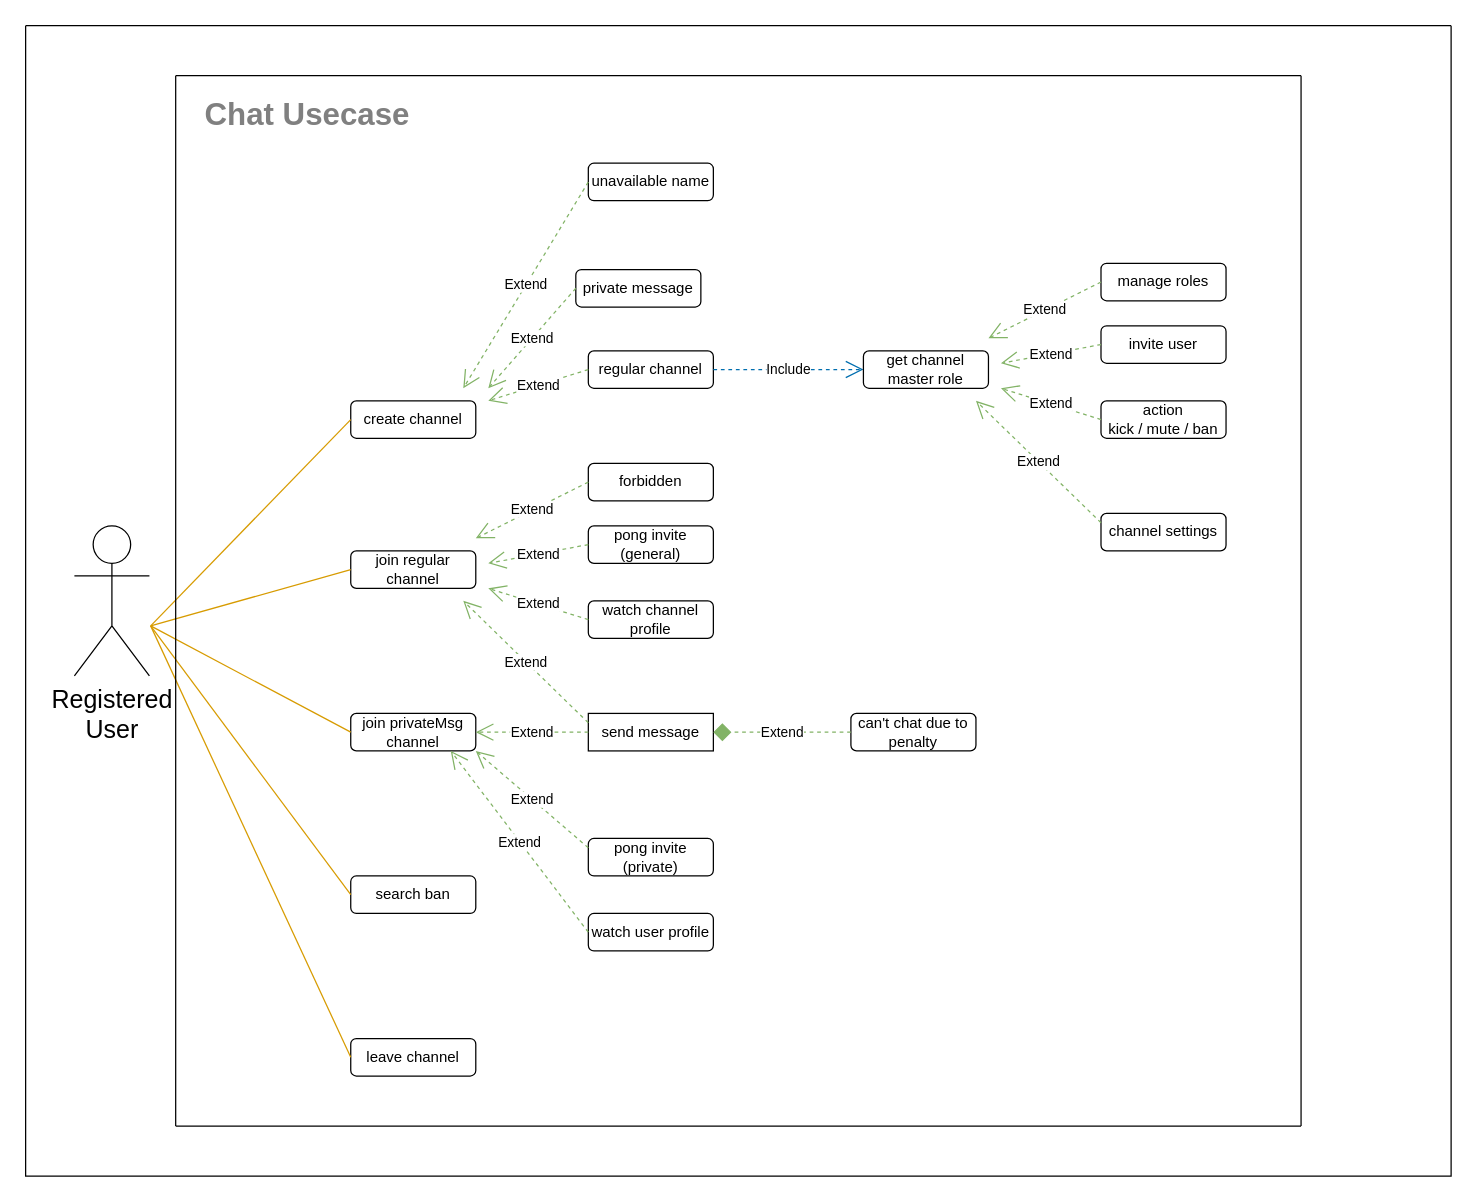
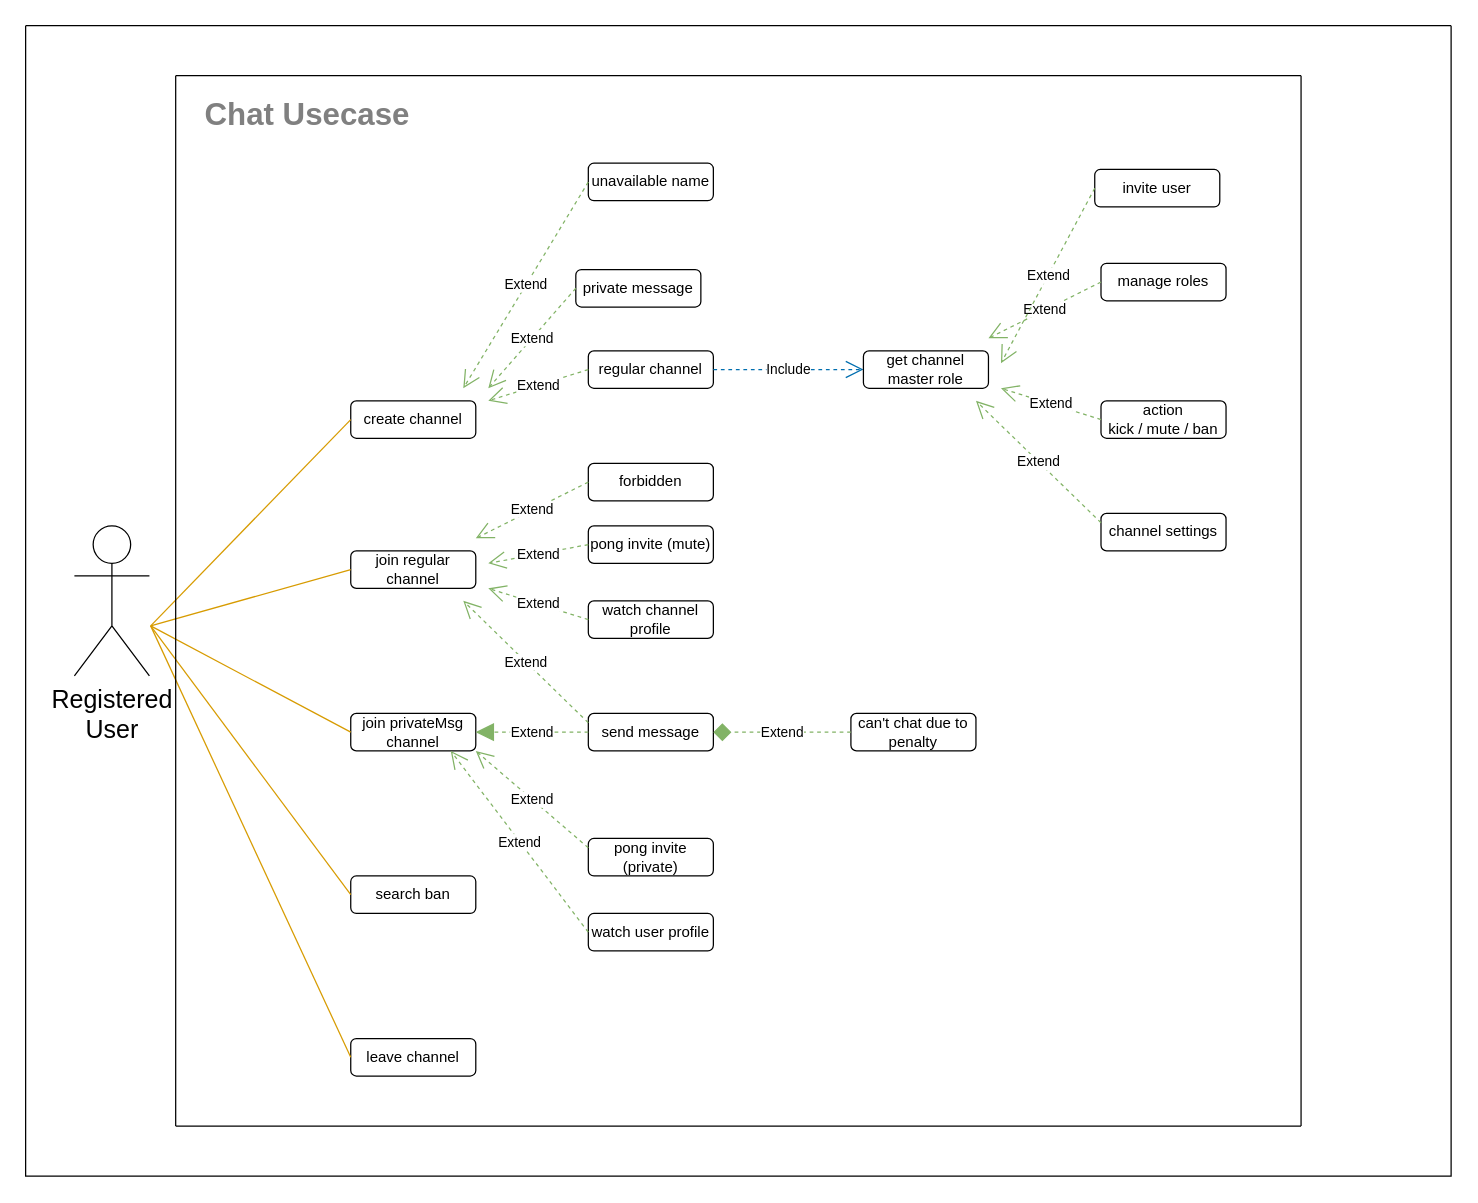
(1163, 344) -> (1157, 188)
(651, 544) -> (651, 544)
(487, 732) -> (494, 732)
(651, 732) -> (651, 732)
